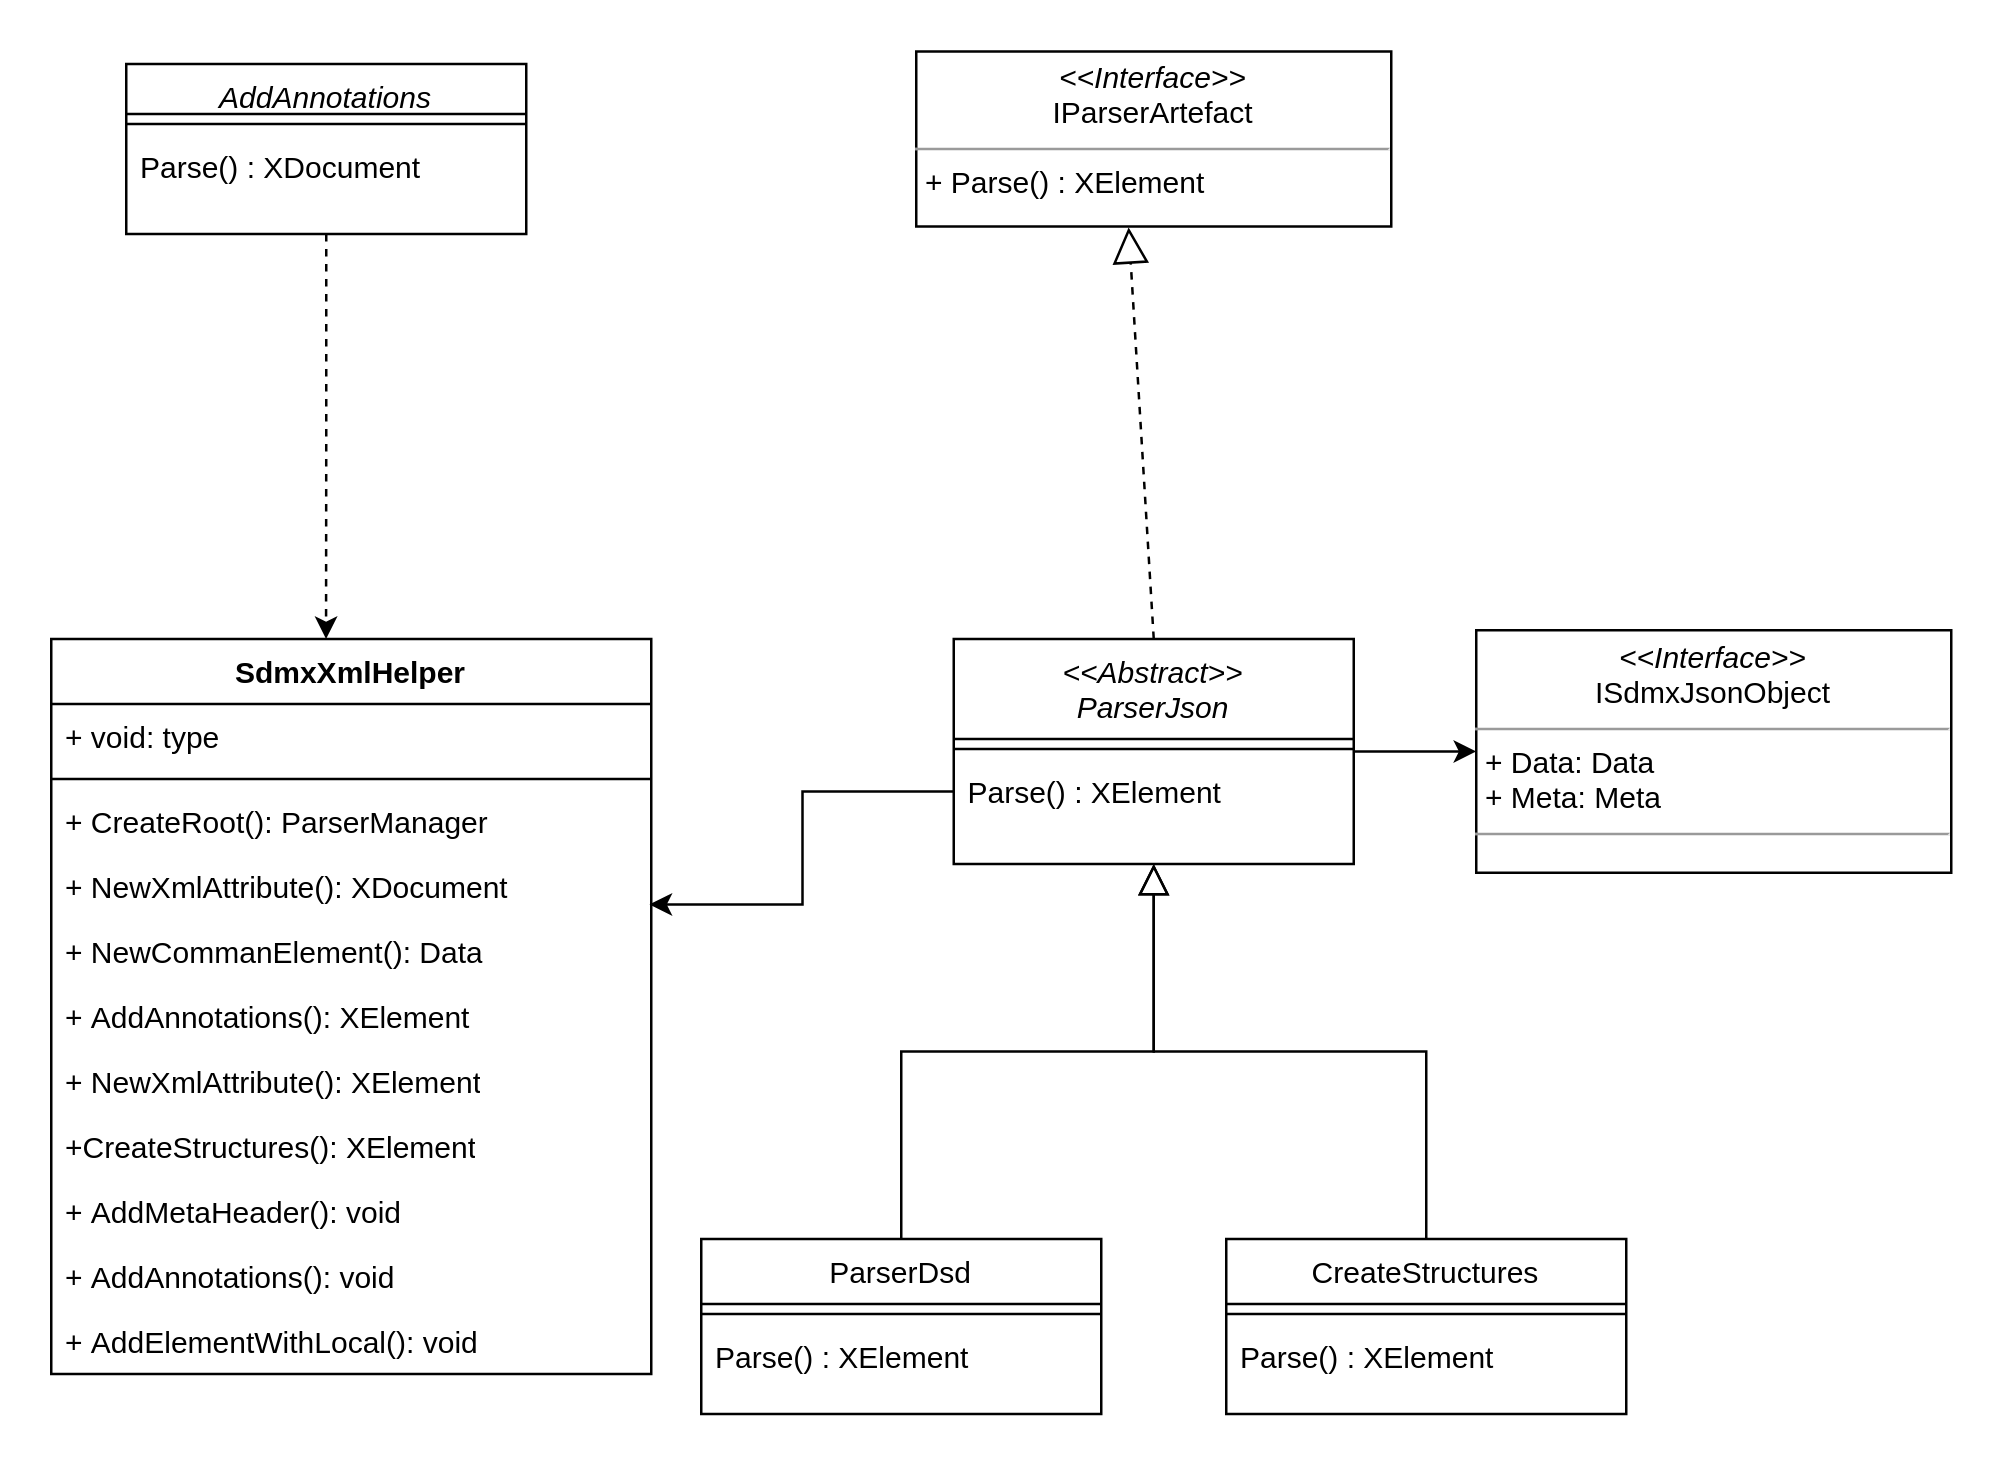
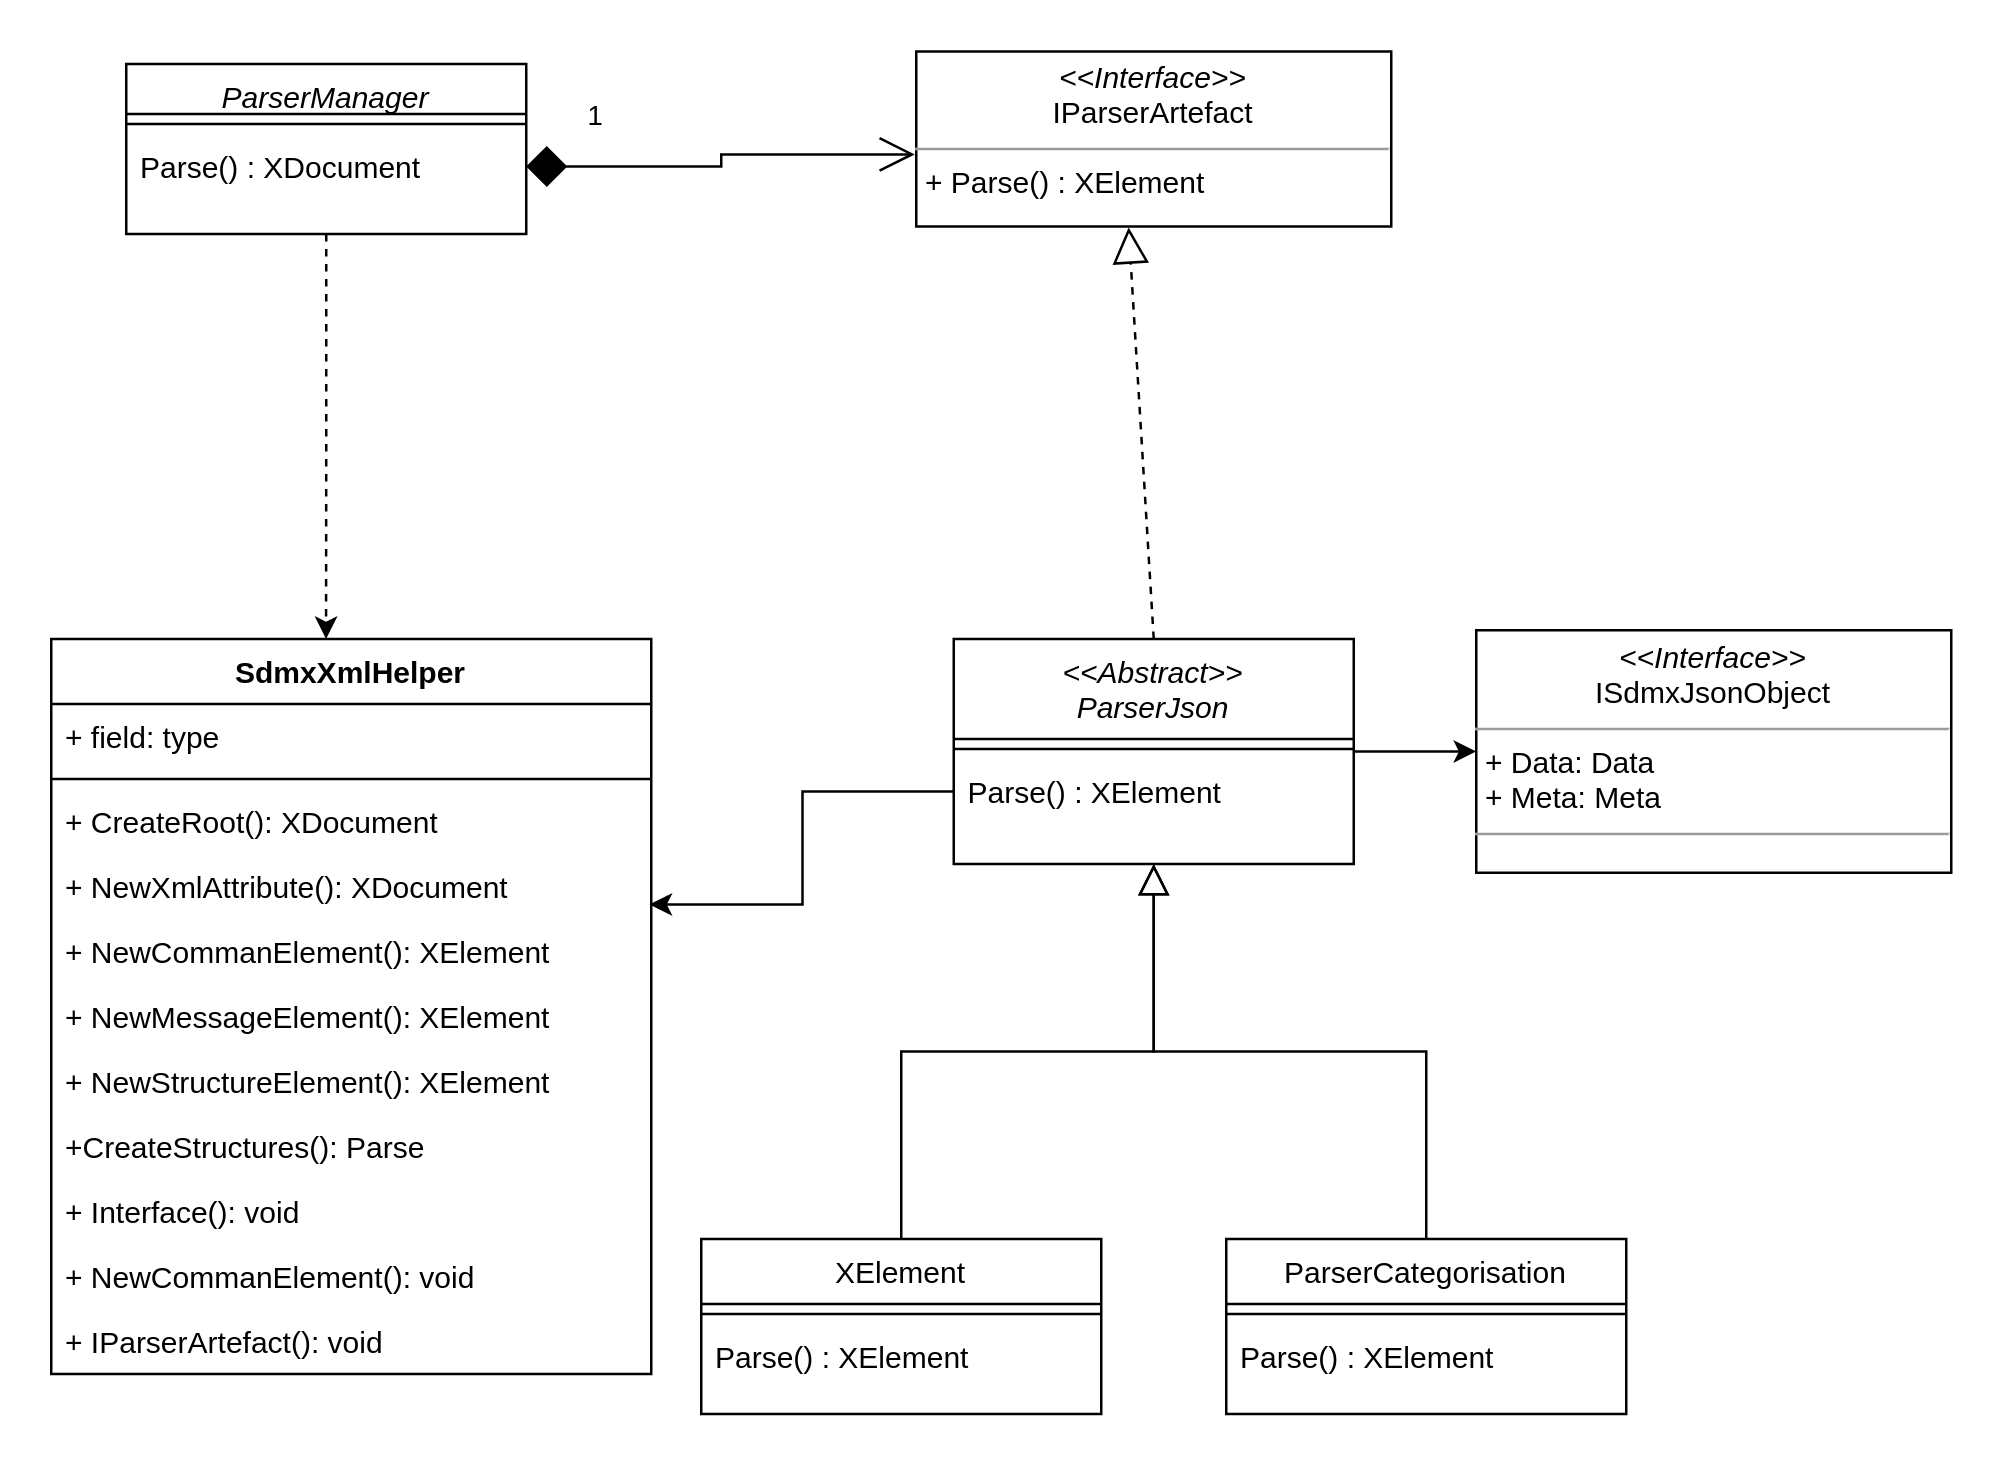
(325, 98) -> (325, 98)
none -> (731, 154)
(151, 739) -> (156, 739)
(306, 824) -> (272, 824)
(277, 954) -> (307, 954)
(290, 1019) -> (315, 1019)
(294, 1084) -> (332, 1084)
(302, 1149) -> (281, 1149)
(252, 1214) -> (218, 1214)
(900, 1273) -> (900, 1273)
(1425, 1273) -> (1425, 1273)
(256, 1279) -> (273, 1279)
(290, 1344) -> (268, 1344)
